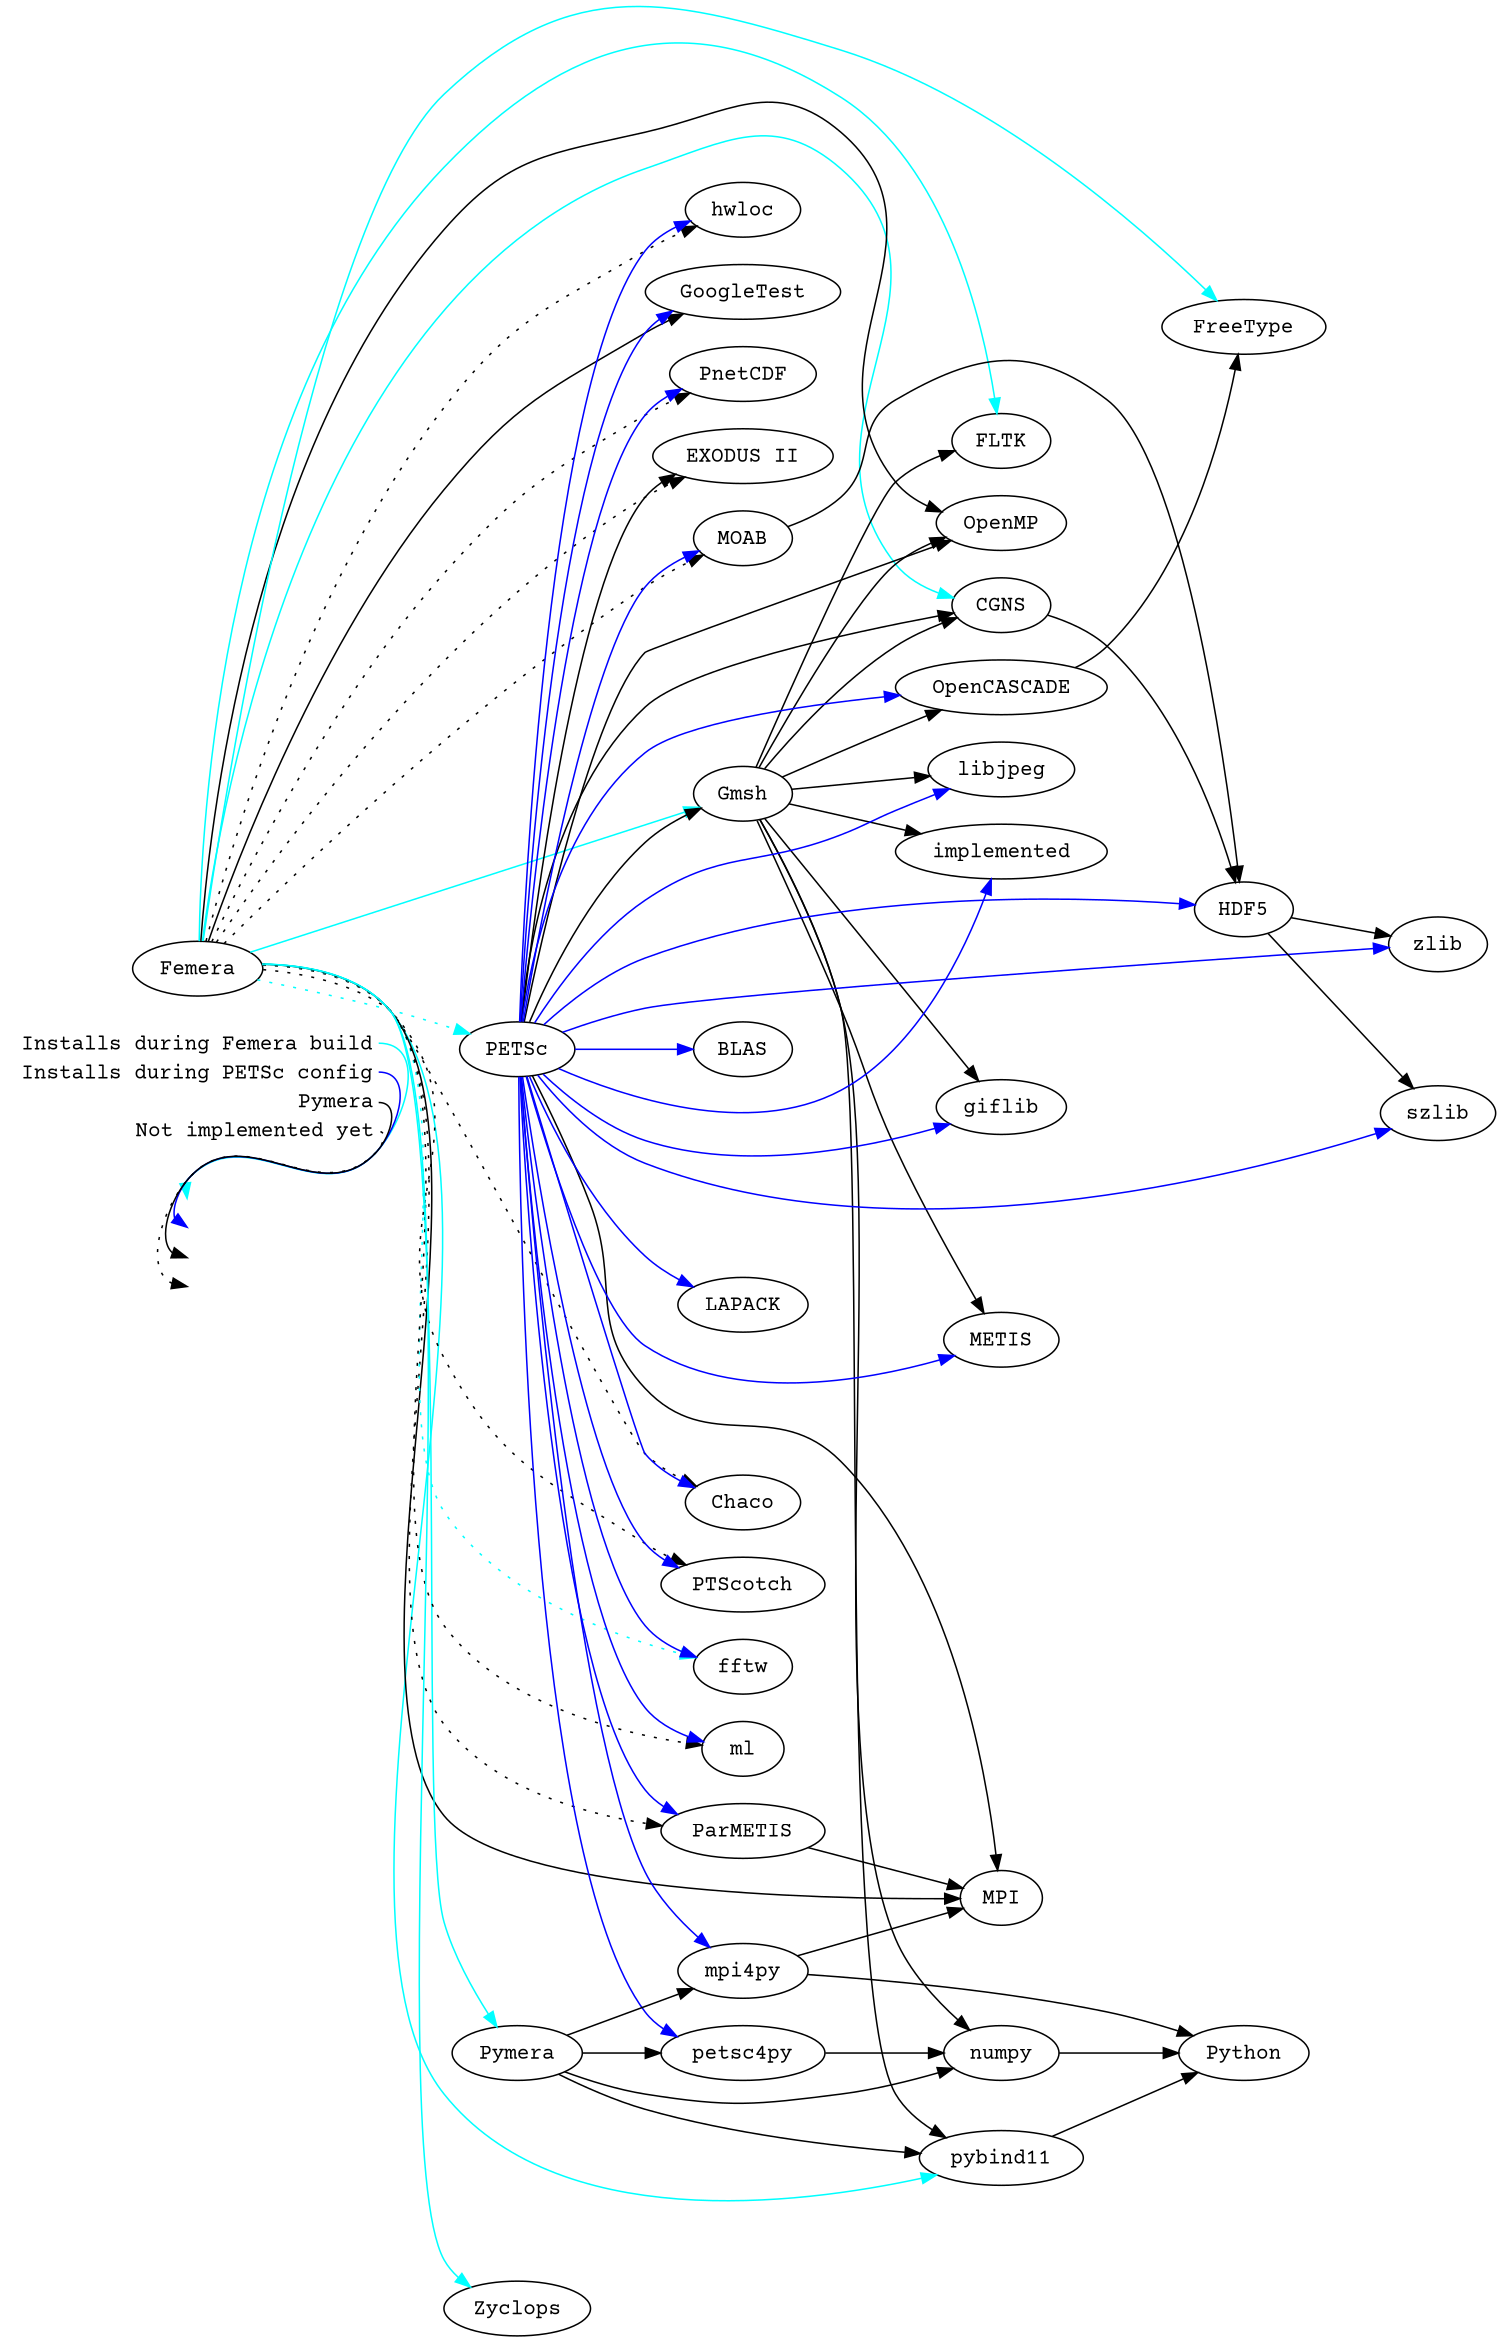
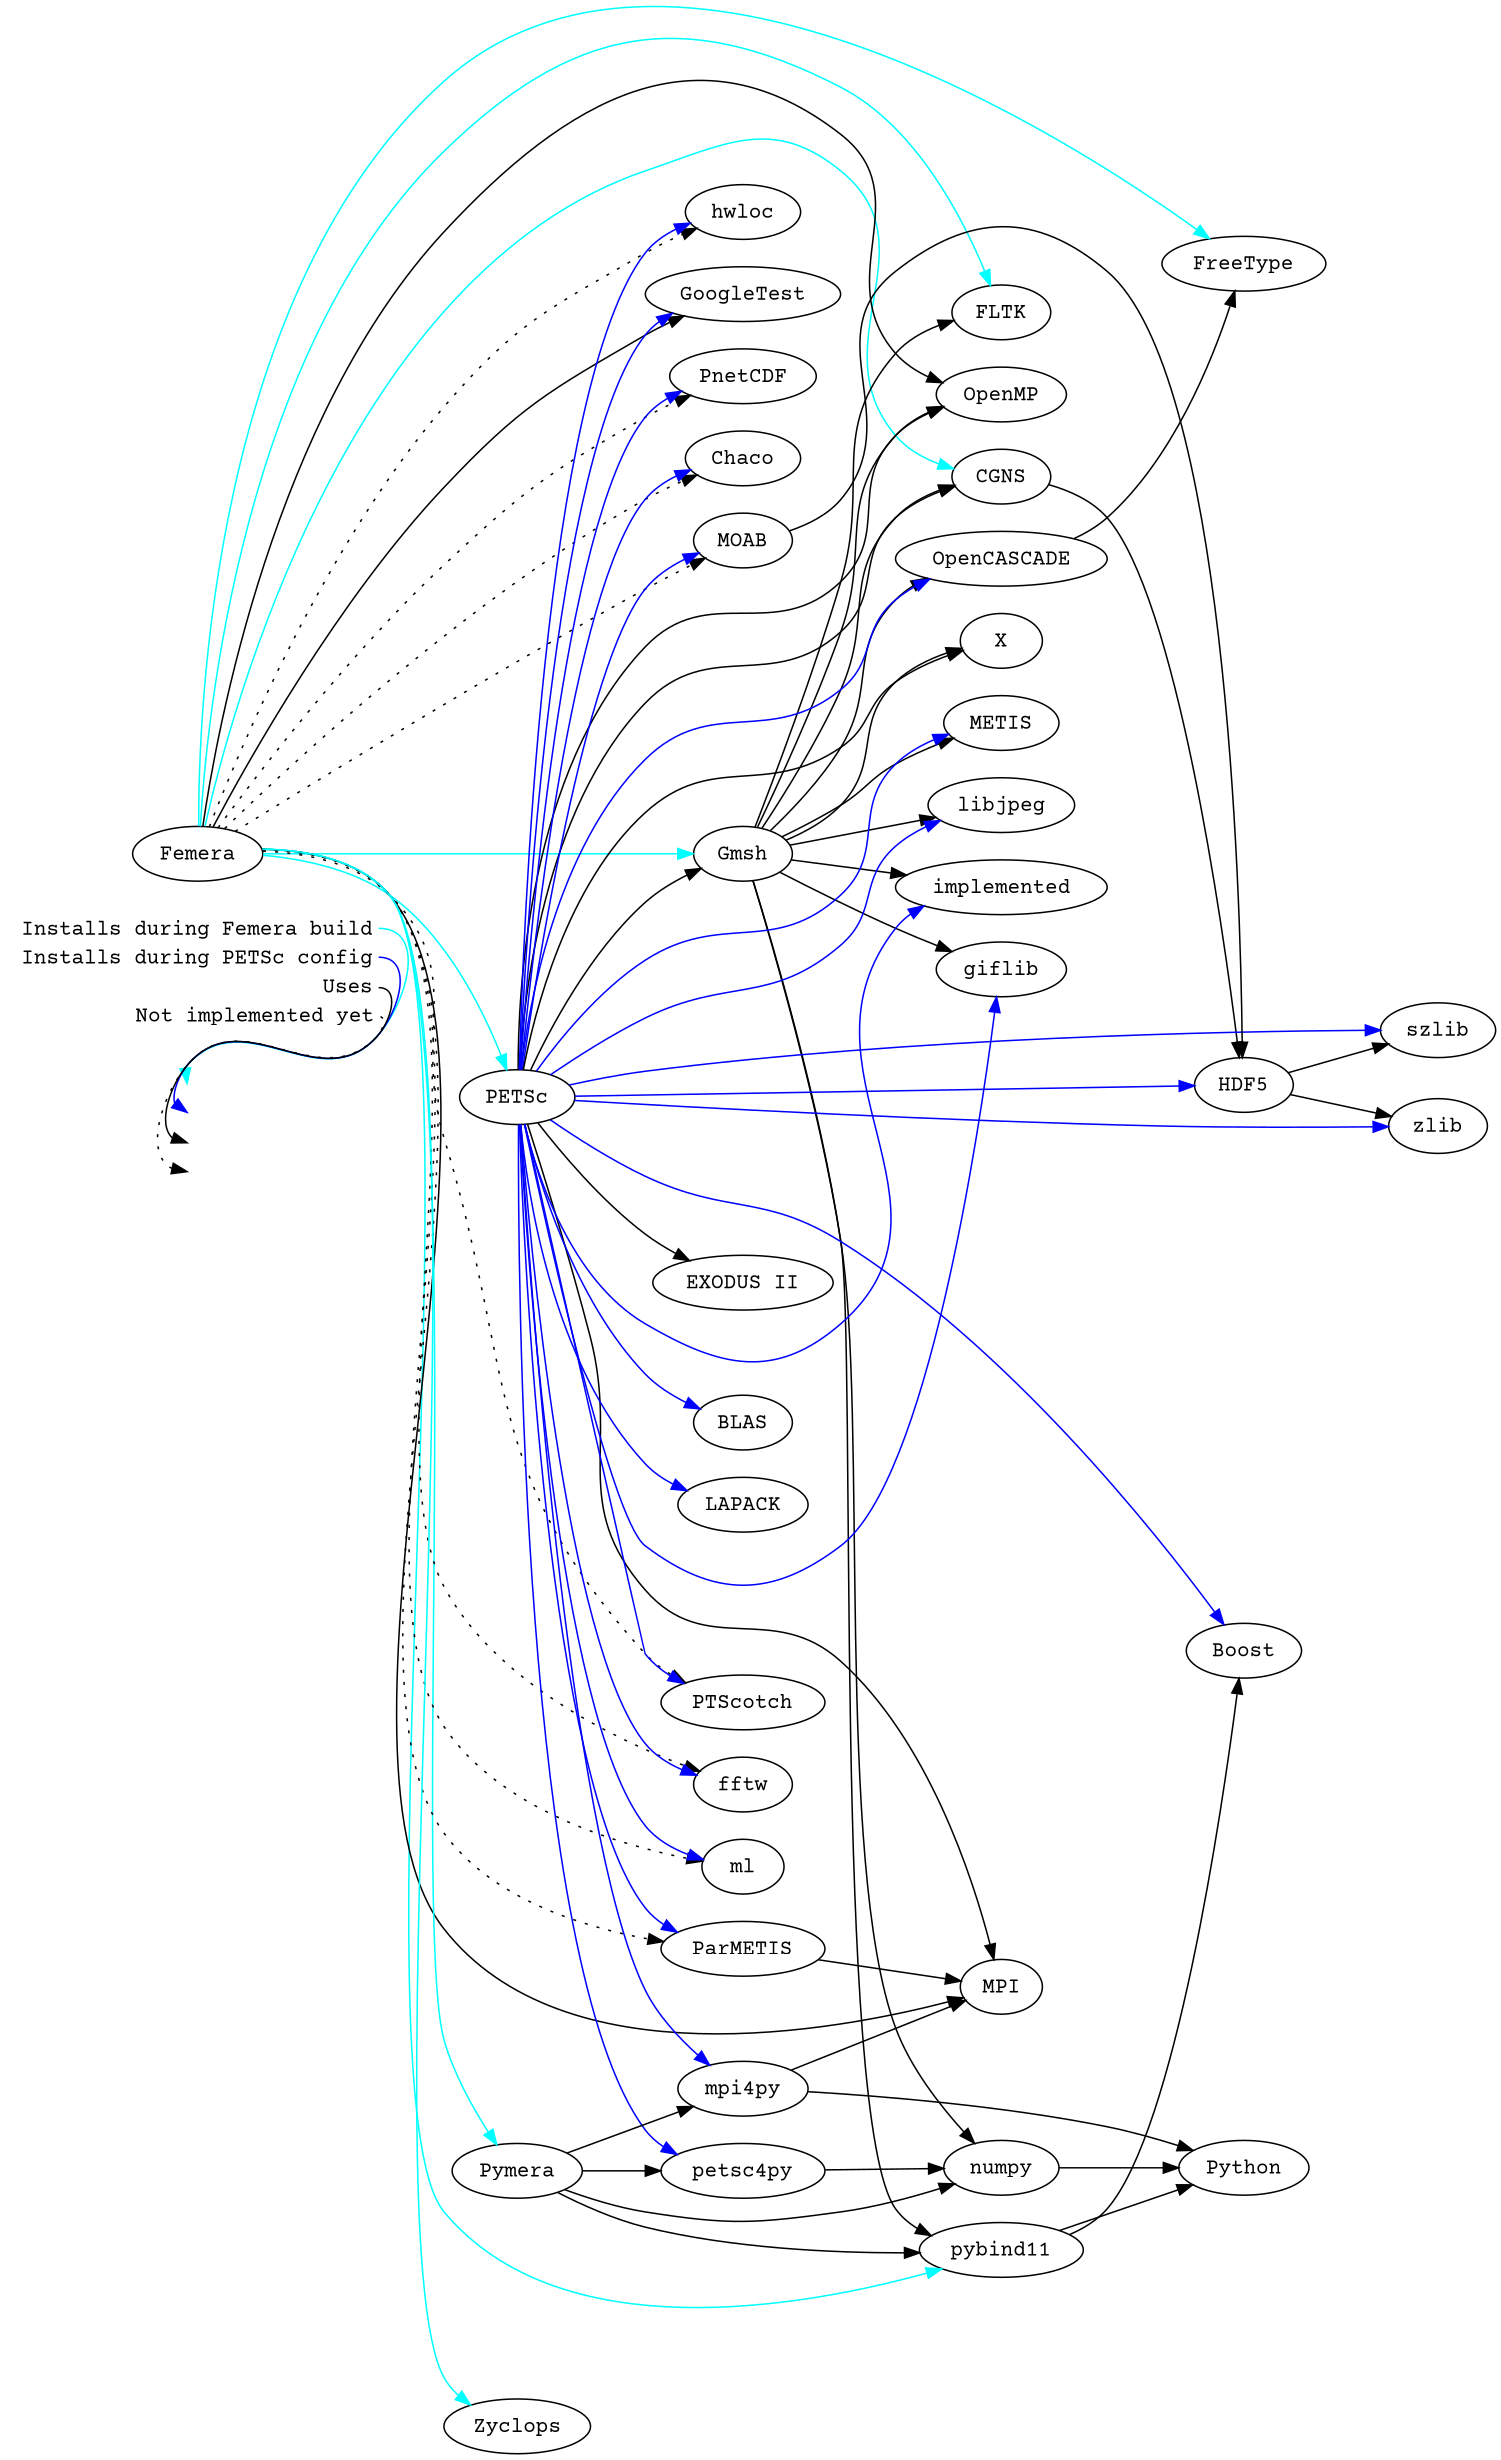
none -> (1001, 641)
(419, 688) -> none
(357, 1002) -> (426, 928)
(336, 1101) -> (348, 986)
(446, 1513) -> (455, 1603)
none -> (1244, 1651)
